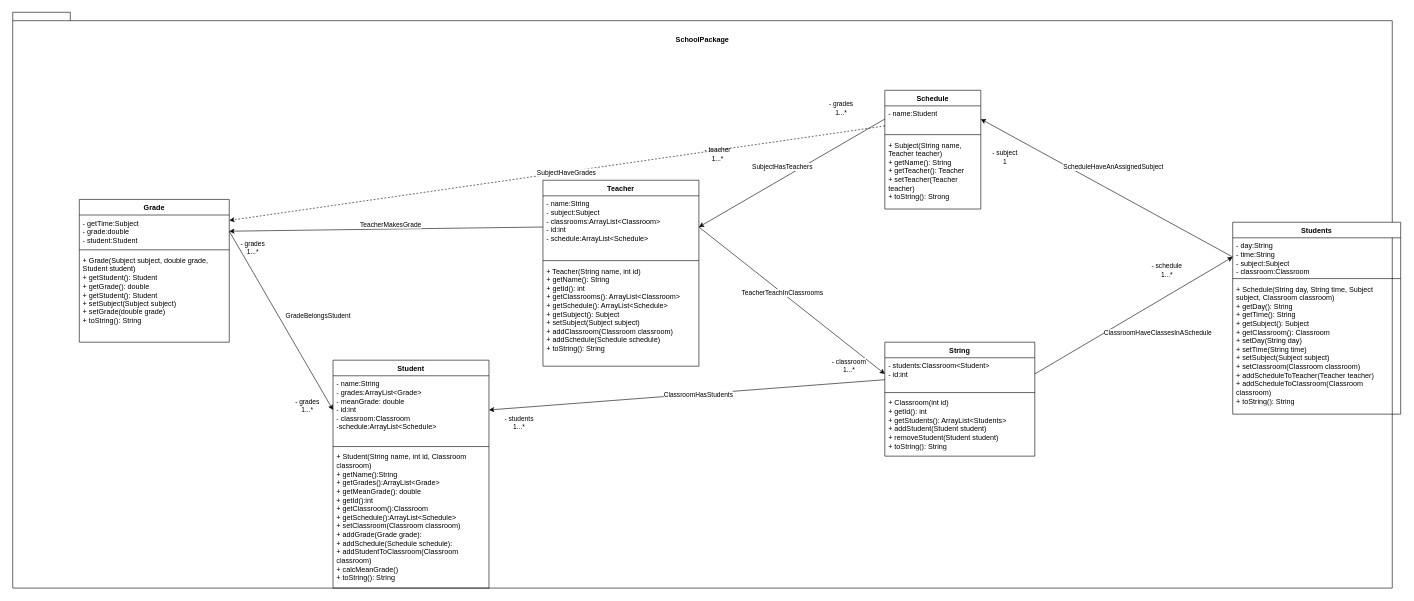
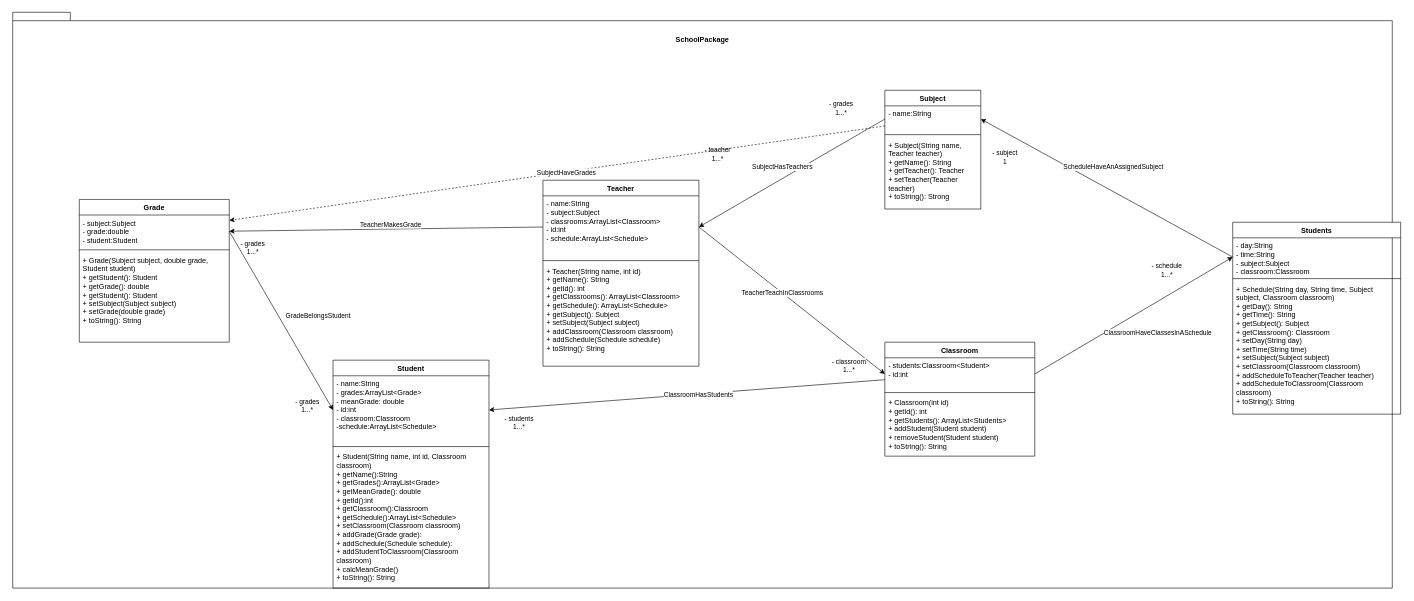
(933, 99) -> (933, 99)
(915, 114) -> (912, 114)
(115, 232) -> (115, 232)
(960, 351) -> (960, 351)
